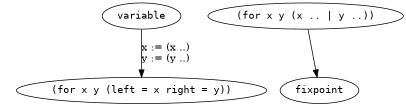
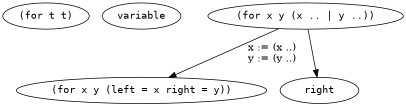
none -> (46, 16)
(142, 50) -> (227, 52)
(319, 90) -> (319, 90)
